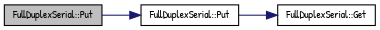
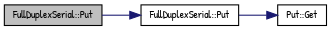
(327, 15) -> (302, 15)
